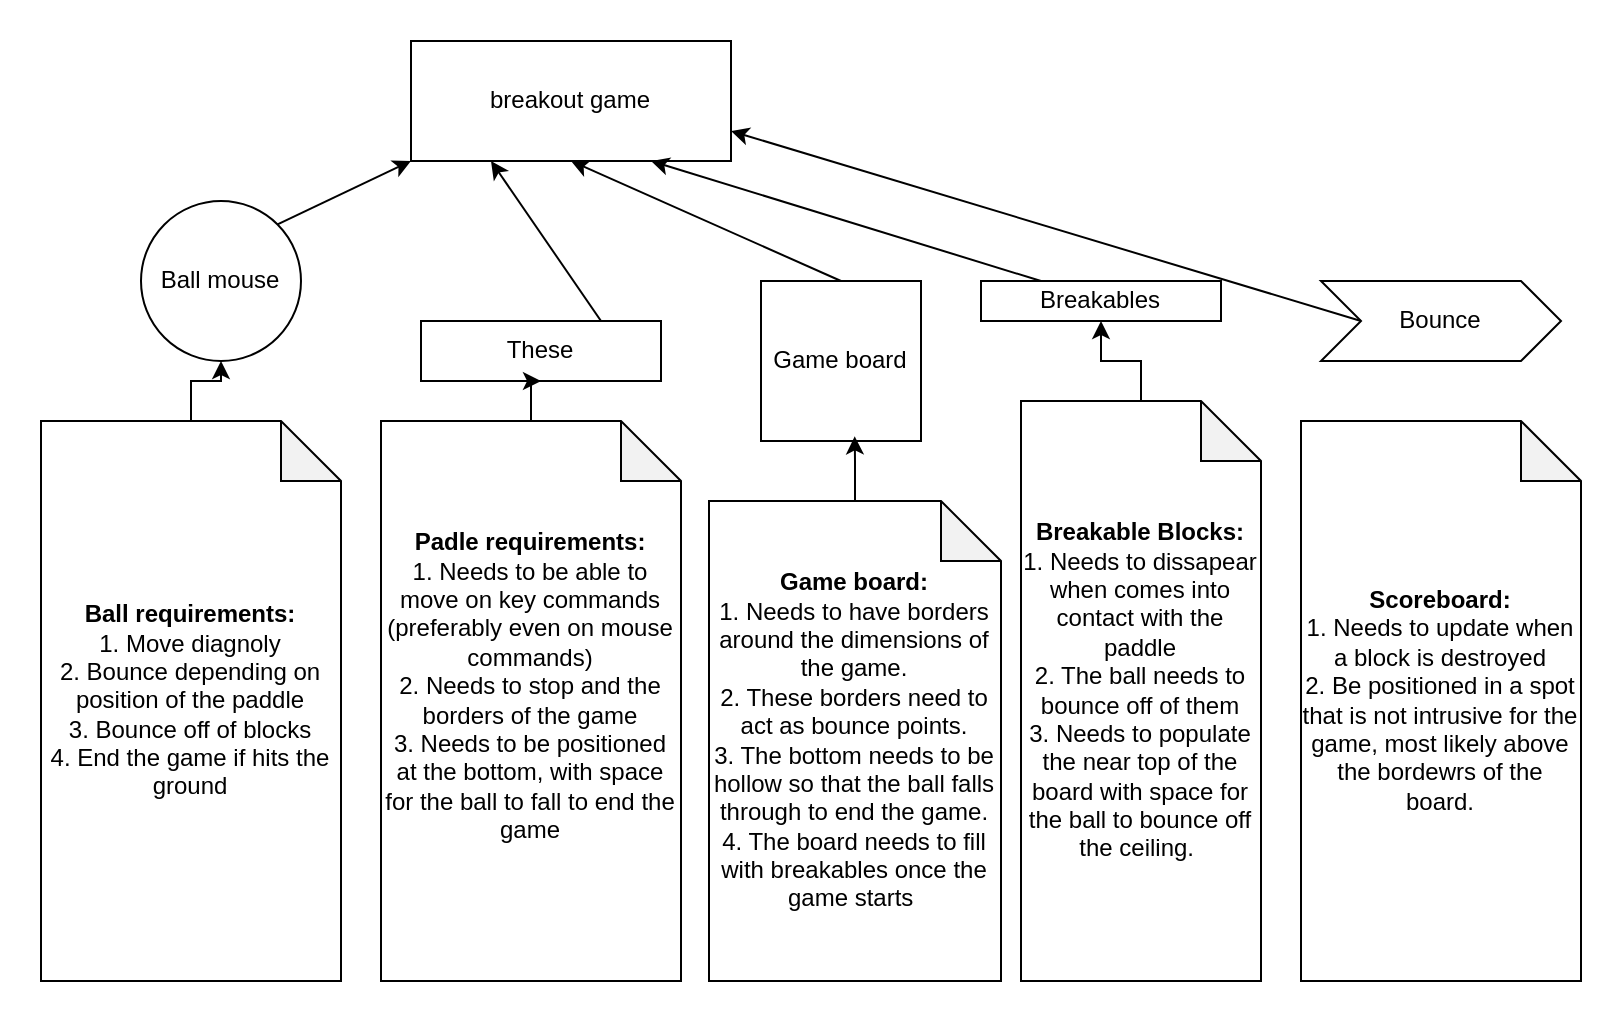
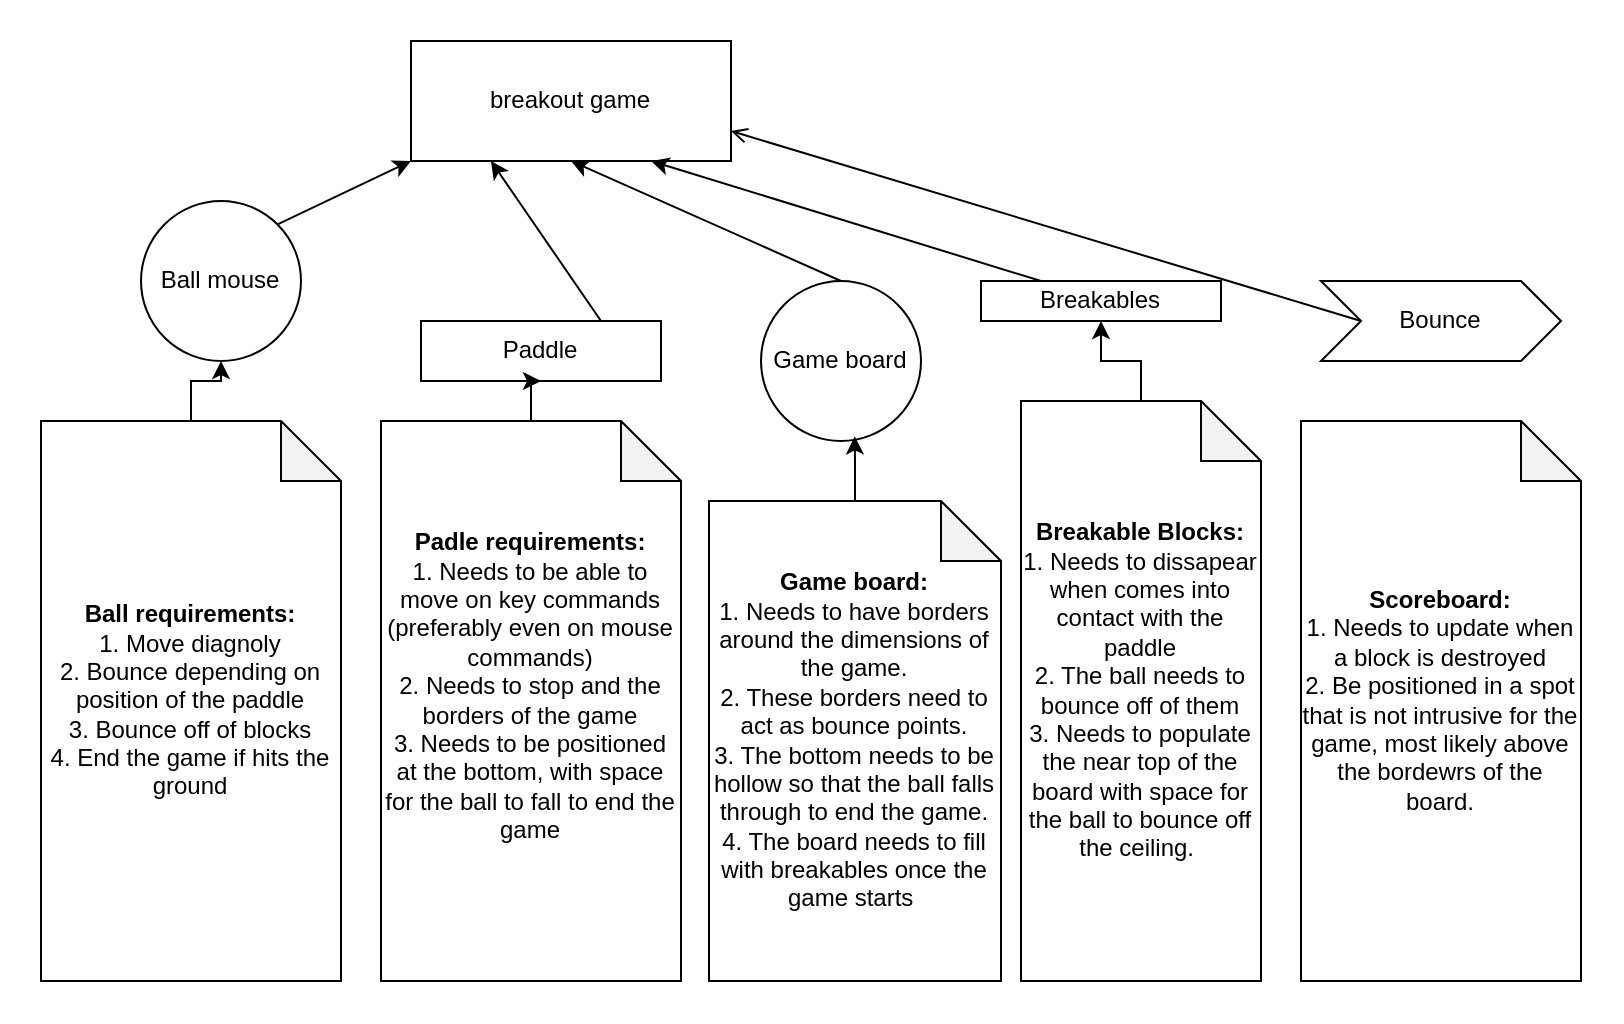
(745, 135) -> (741, 134)
(541, 351) -> (541, 351)
(841, 361) -> (841, 361)
